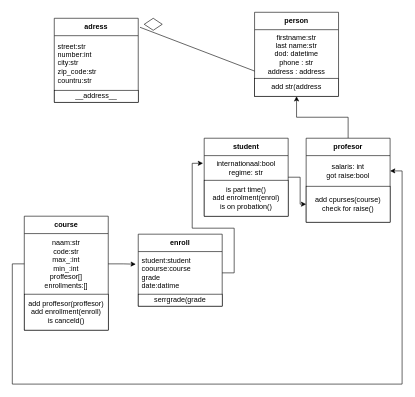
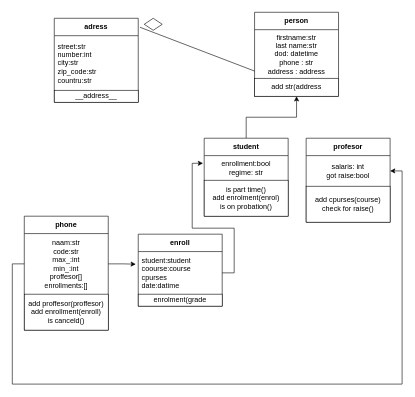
(334, 117) -> none
(246, 168) -> (246, 168)
(300, 203) -> (259, 117)
(66, 225) -> (66, 225)
(171, 273) -> (171, 273)
(180, 300) -> (180, 300)
